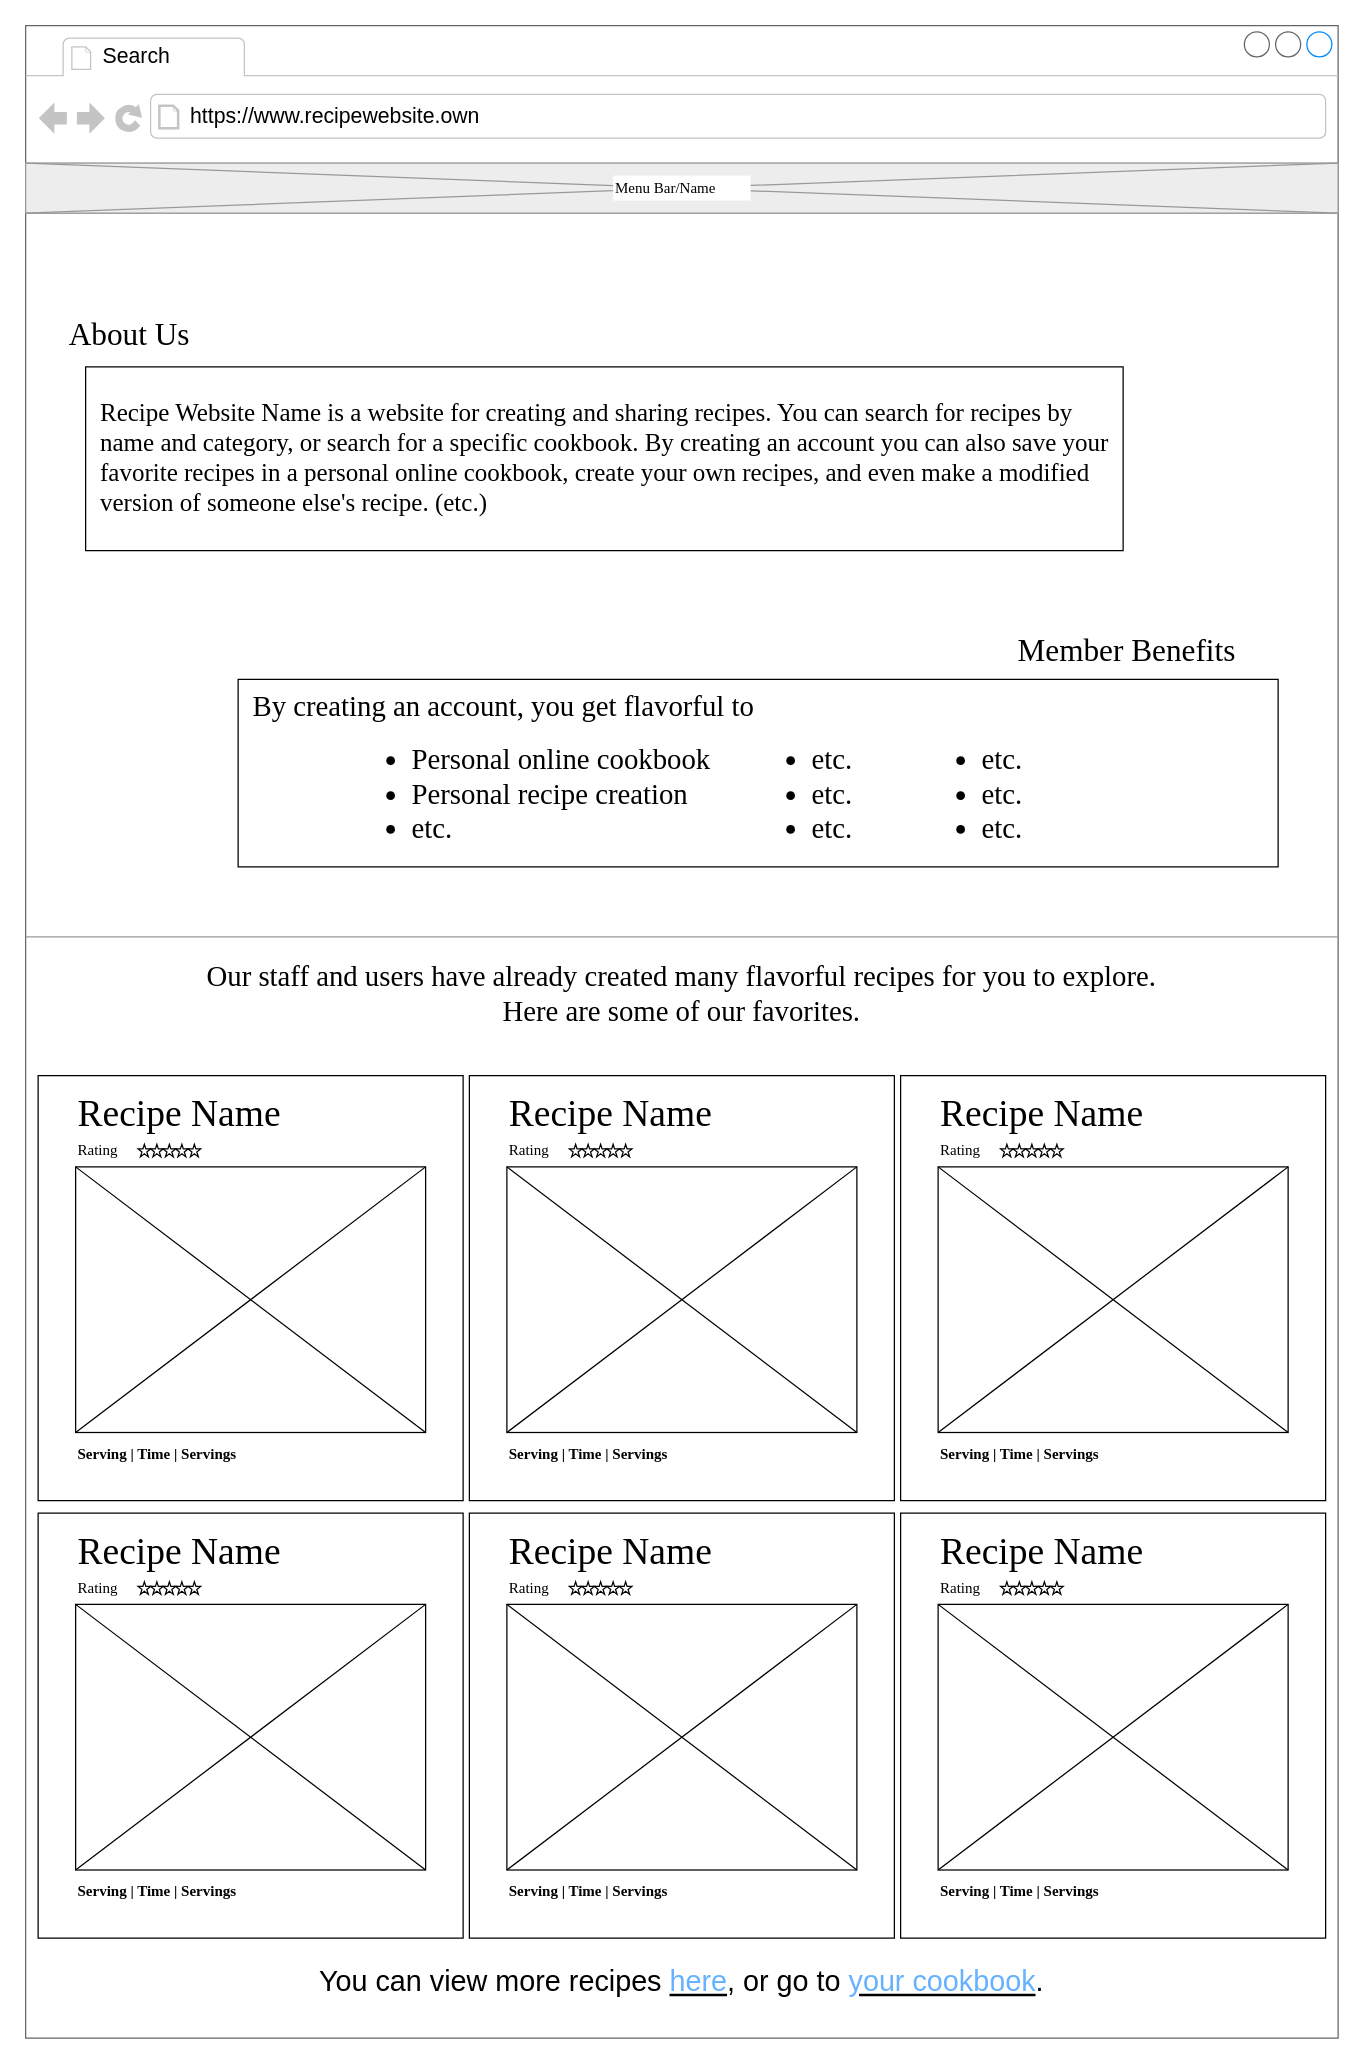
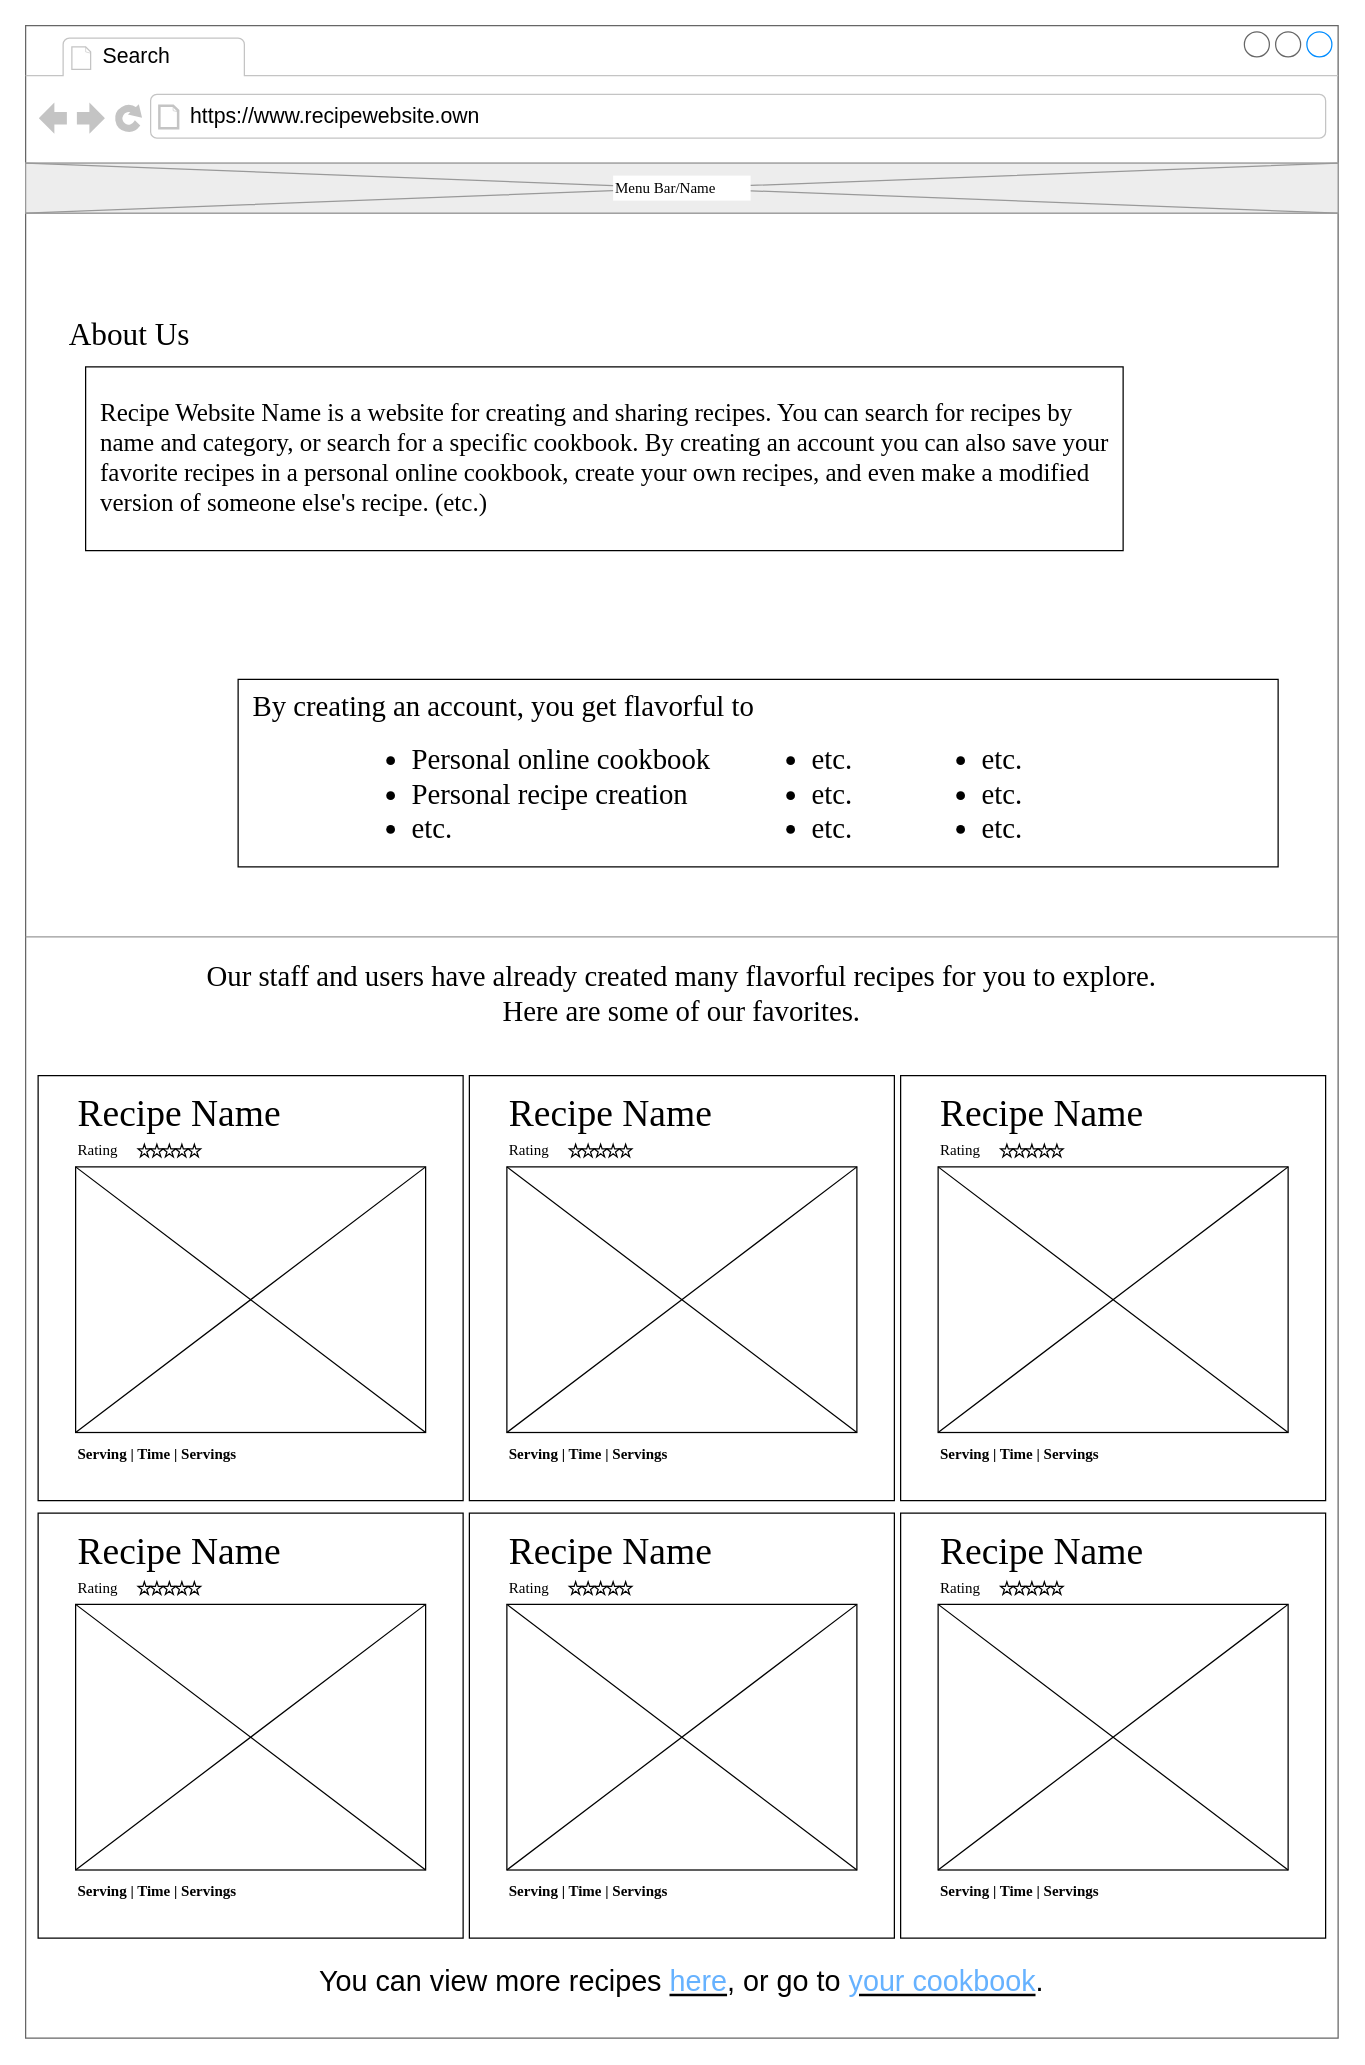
(1147, 648) -> none
